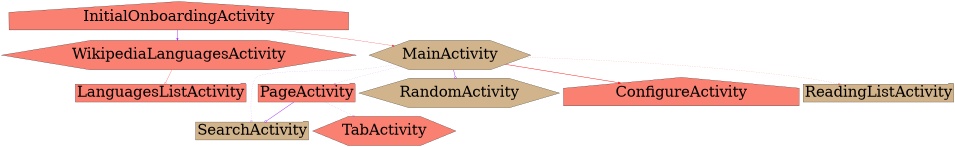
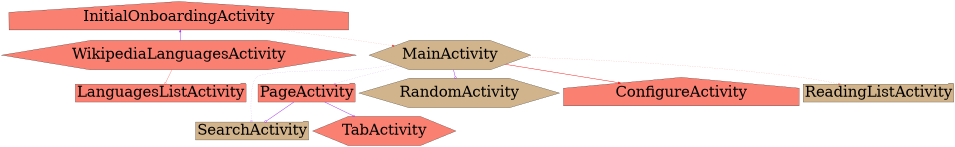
(177, 34) -> (180, 36)
(336, 37) -> (336, 37)
(339, 109) -> (339, 109)
